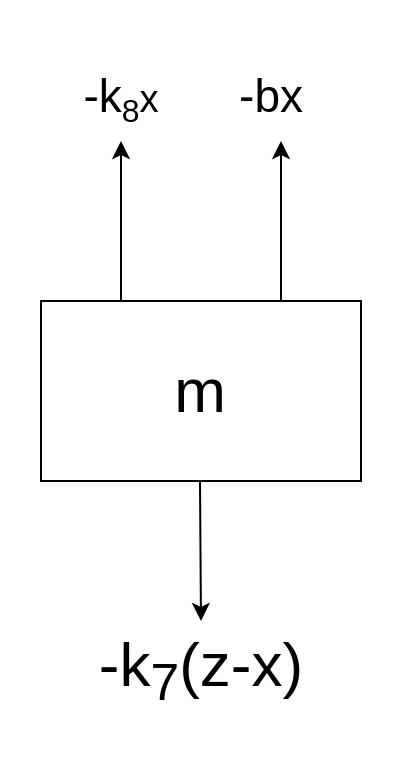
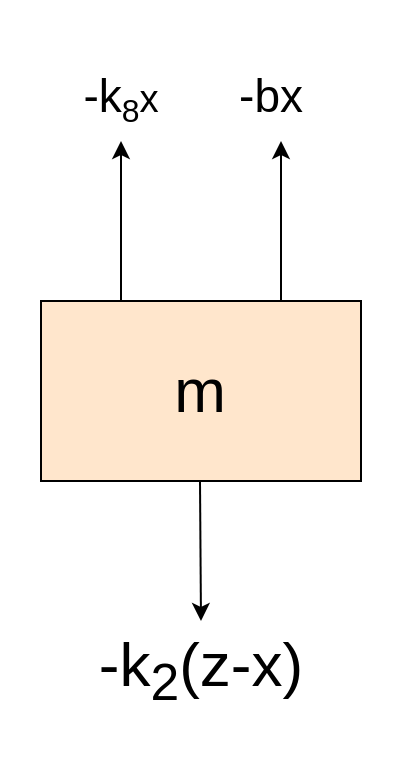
(201, 391) -> (201, 391)
(202, 671) -> (202, 671)
